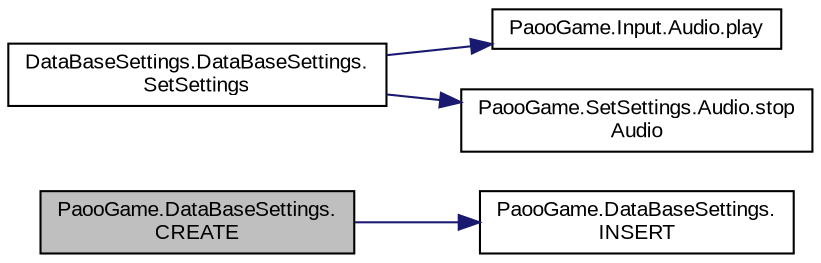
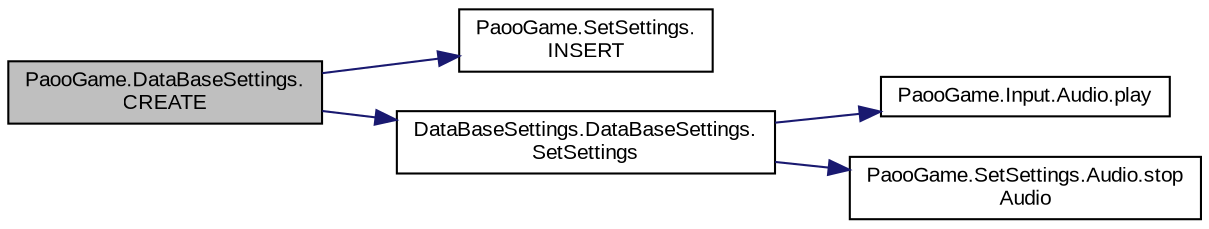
none -> (349, 114)
(637, 222) -> (586, 41)
